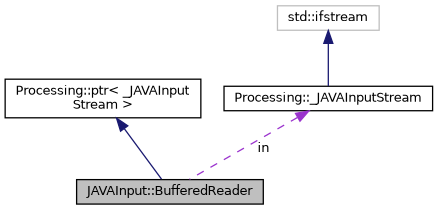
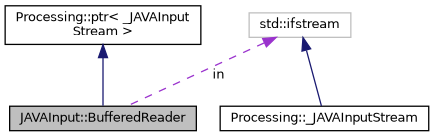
(244, 148) -> (196, 75)
